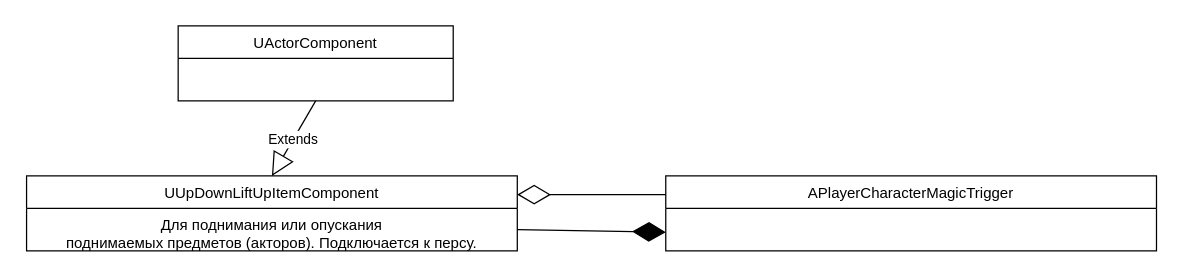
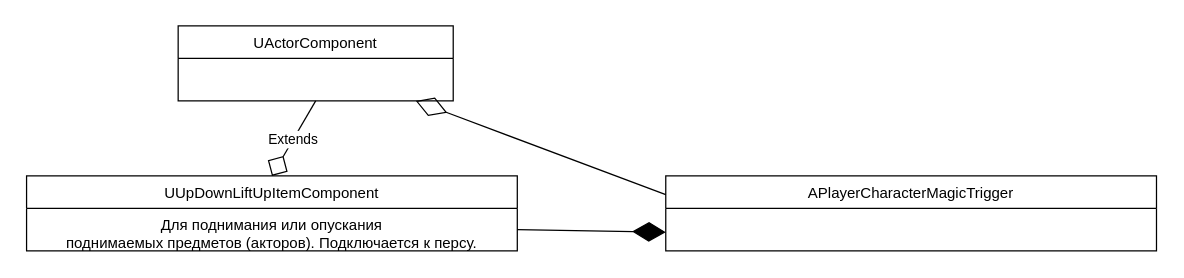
(284, 155) -> (284, 155)
(606, 194) -> (554, 152)
